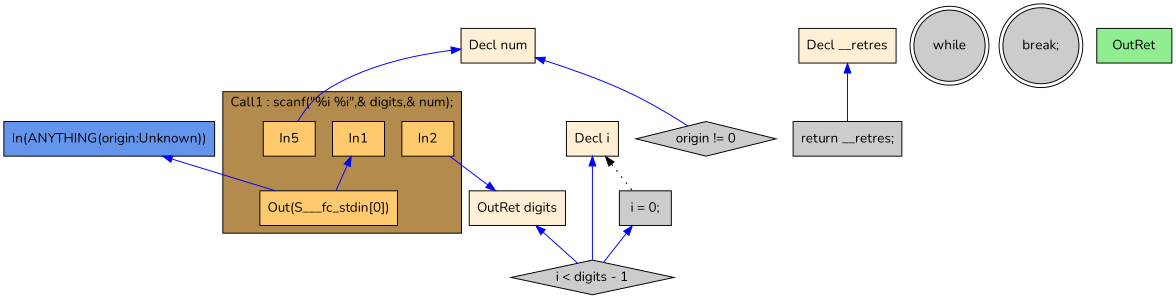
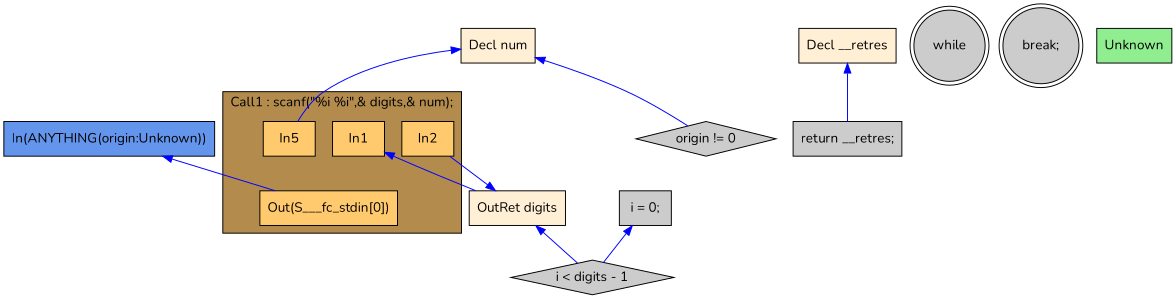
(1134, 46) -> (1134, 46)
(592, 139) -> none
(342, 178) -> (435, 174)
